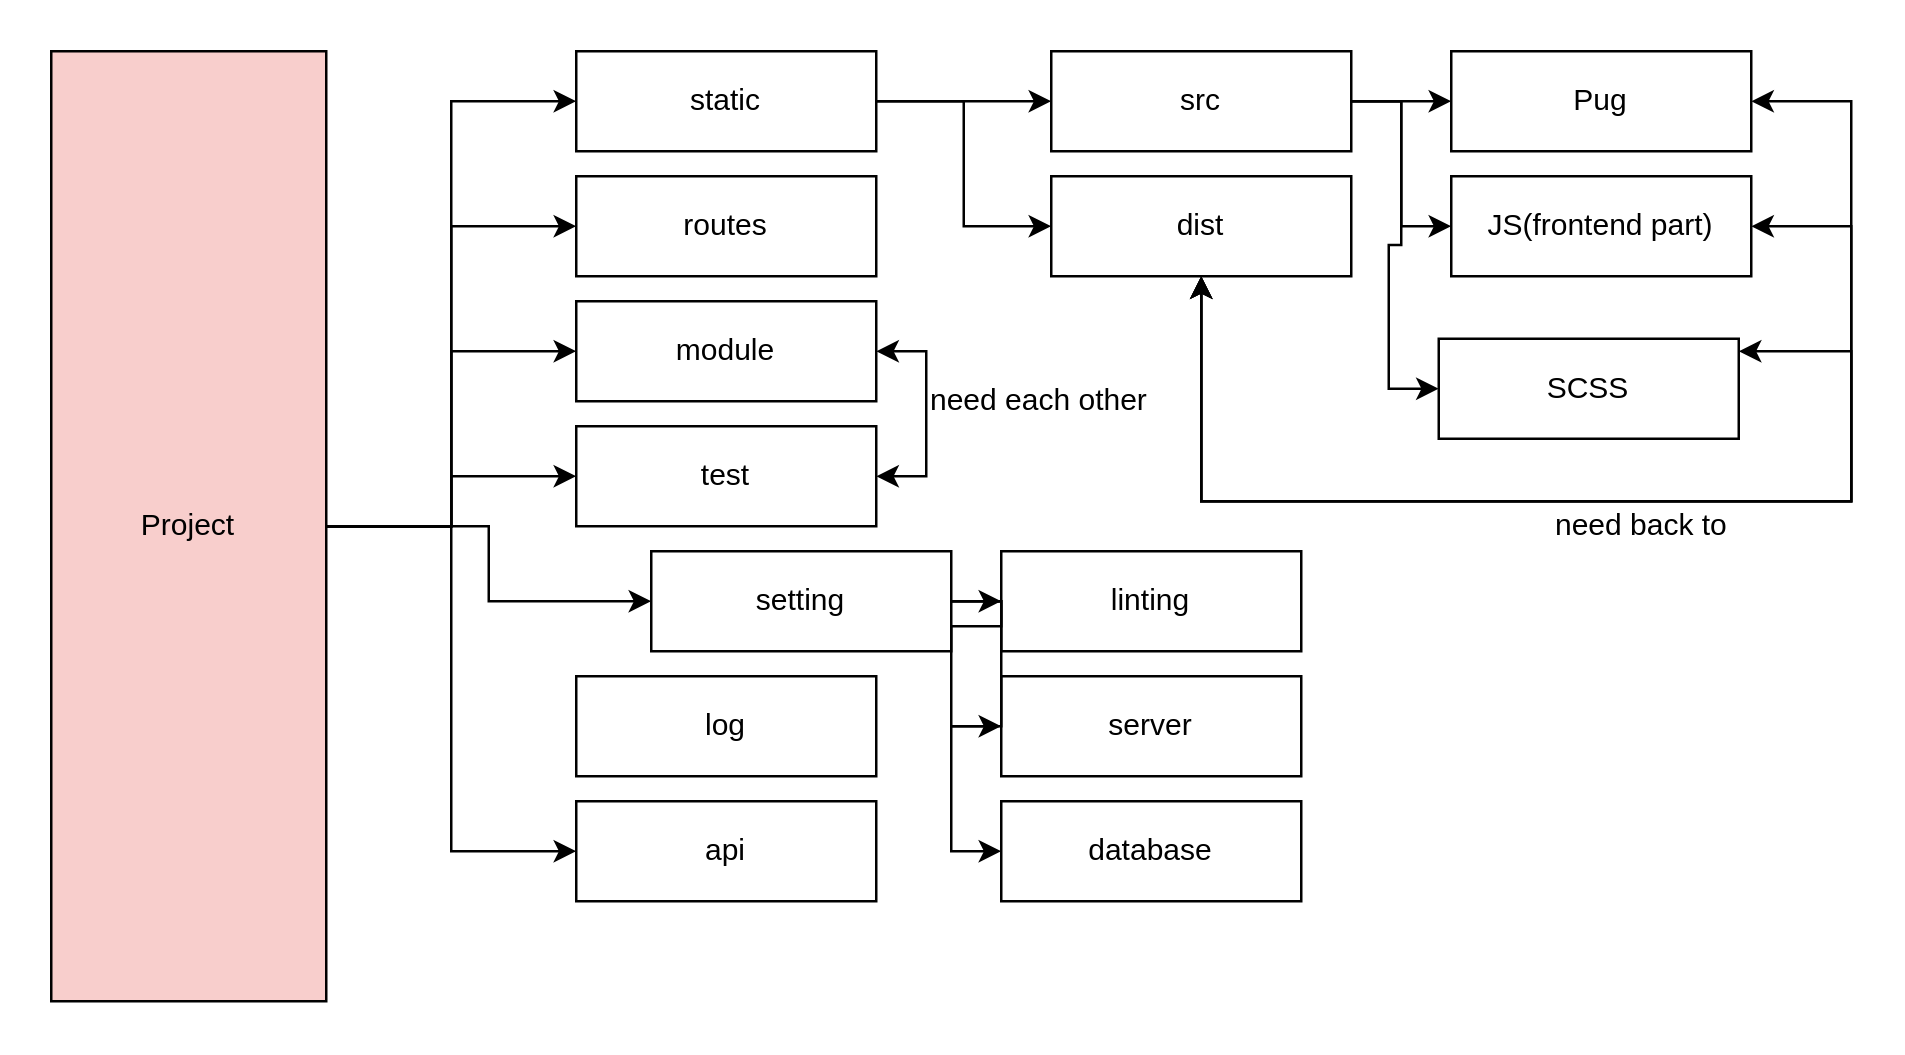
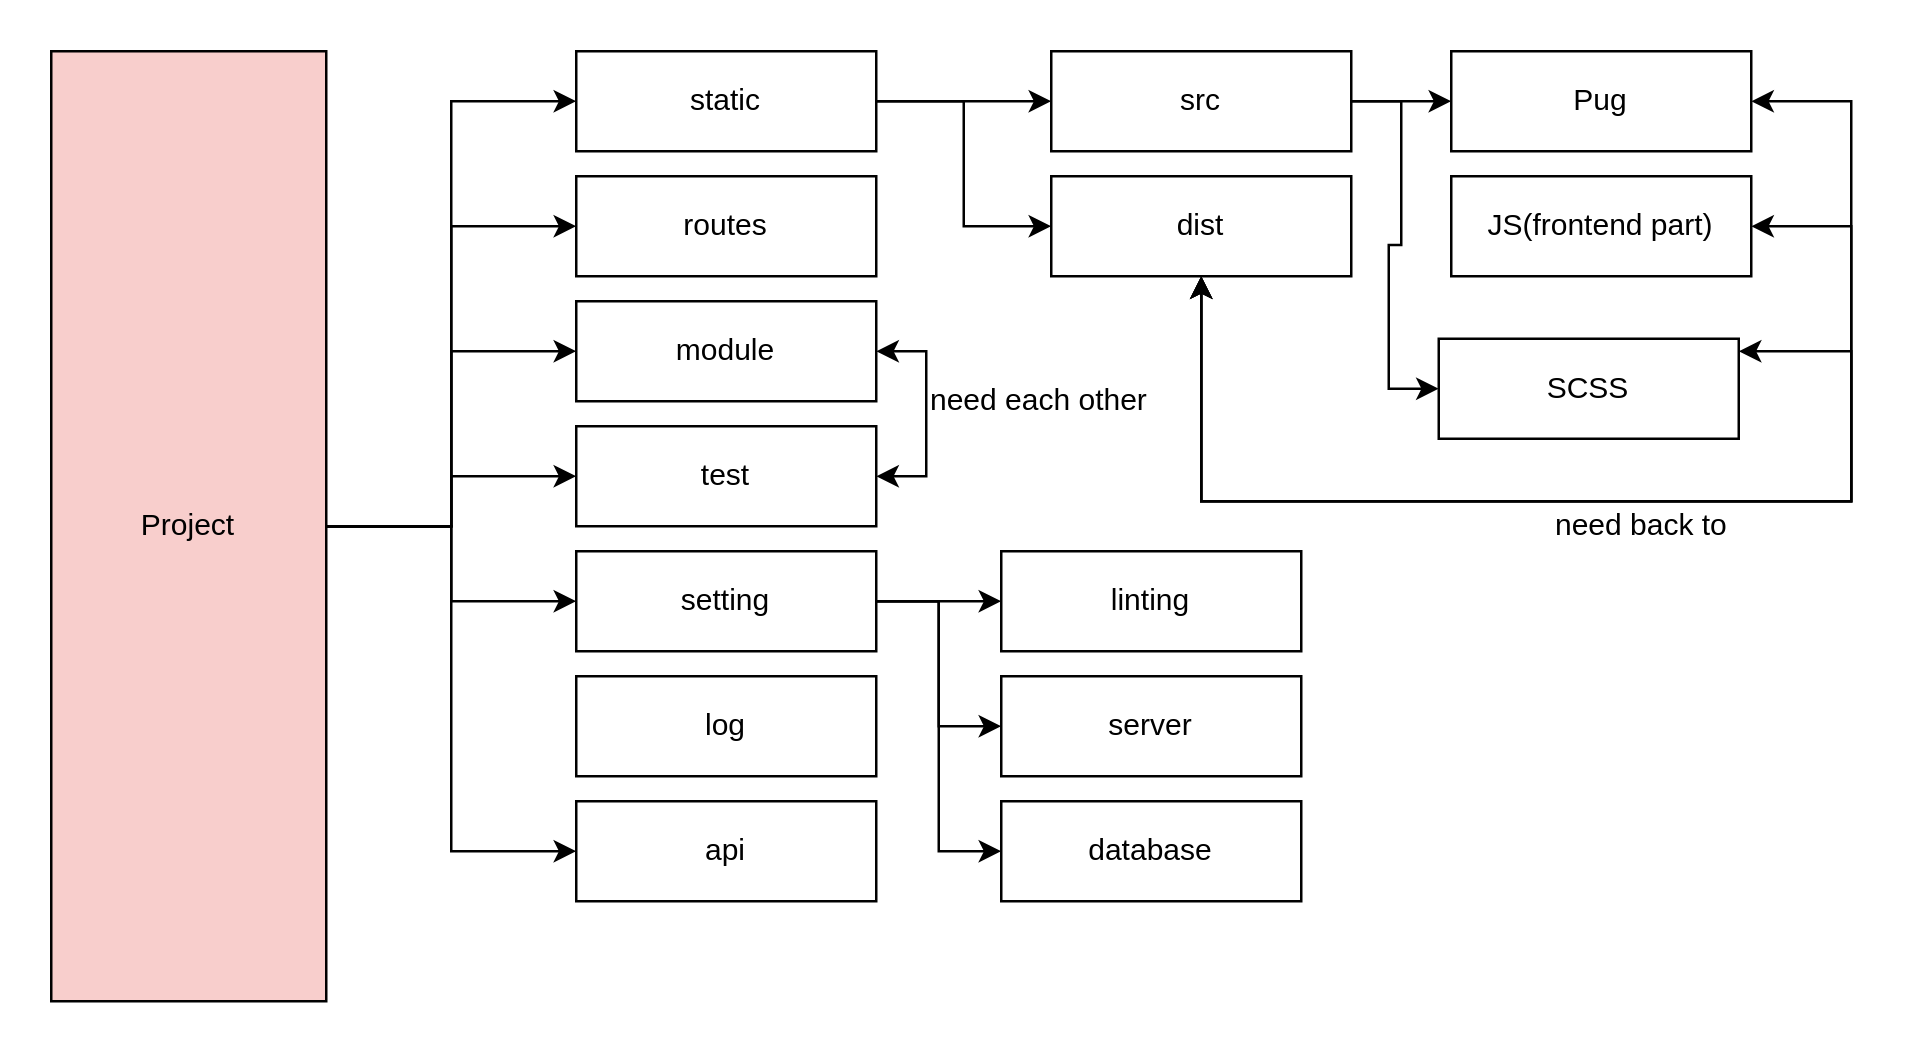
(1420, 226) -> none
(801, 601) -> (726, 601)
